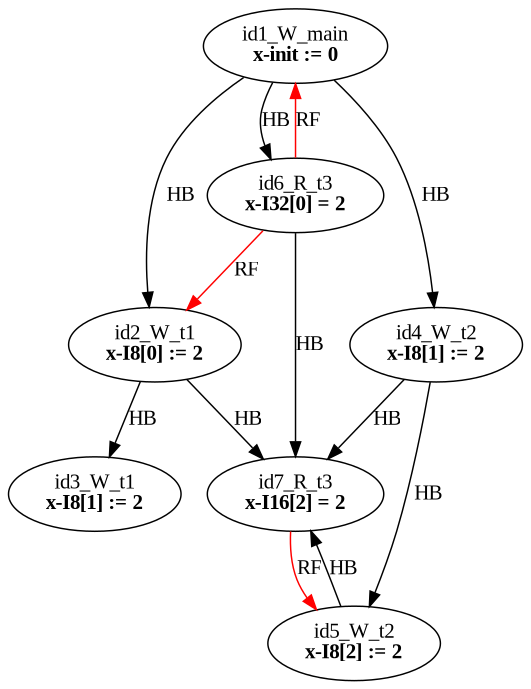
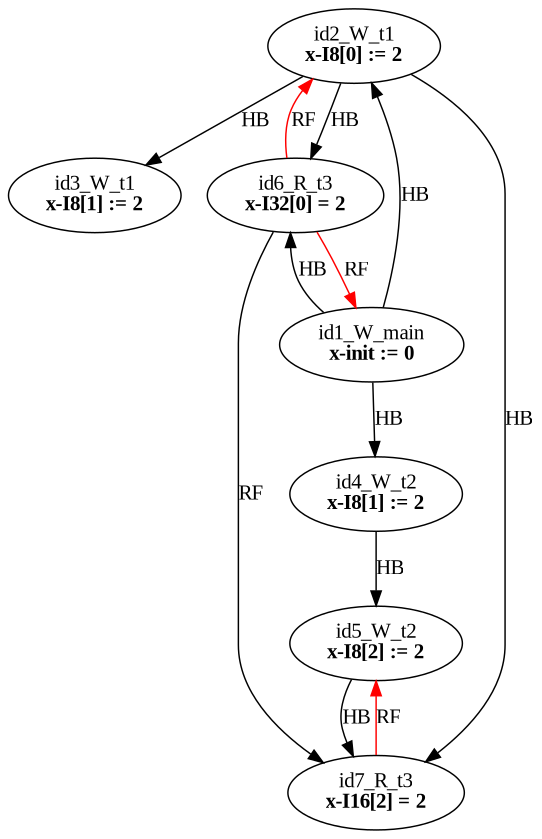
none -> (329, 114)
(309, 345) -> (251, 494)
(371, 414) -> none
